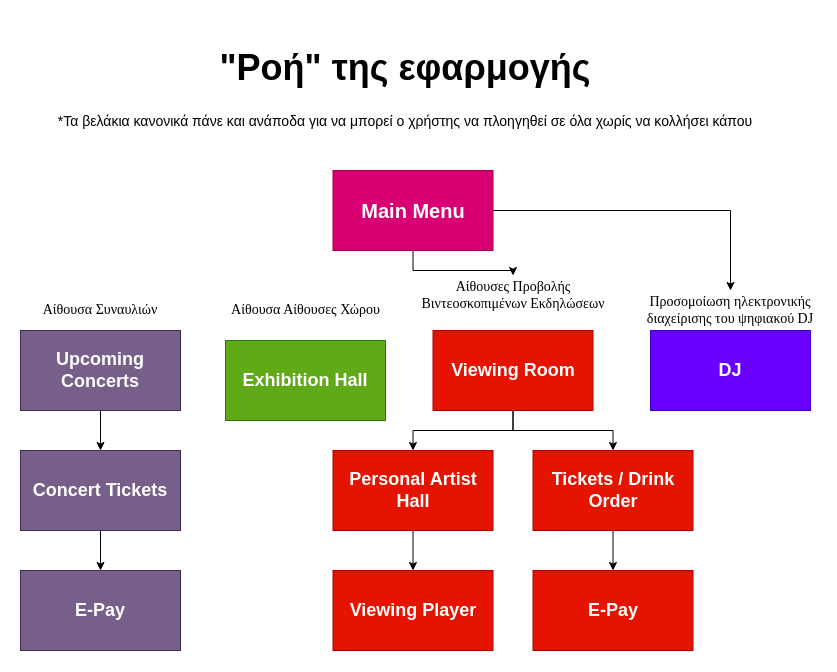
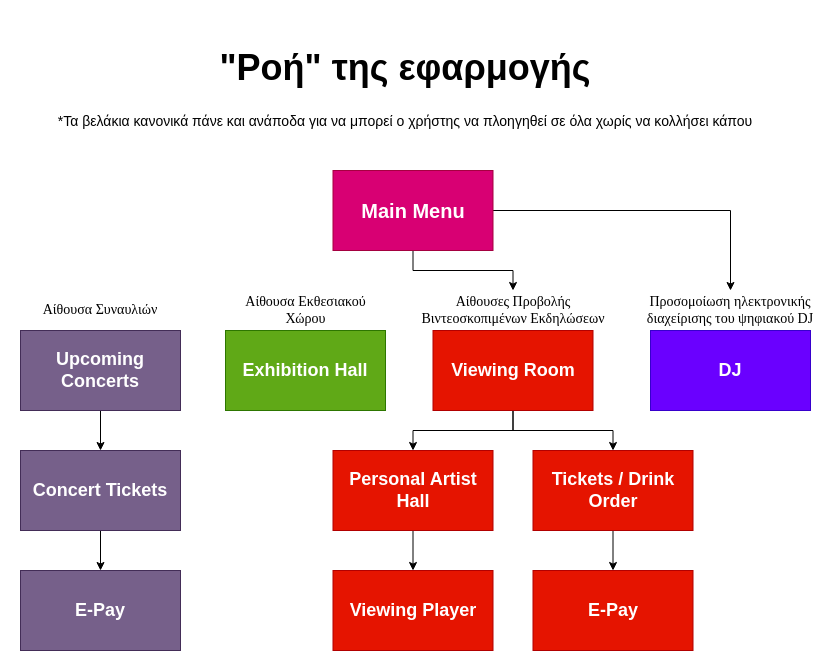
(513, 296) -> (513, 311)
(306, 311) -> (306, 311)
(306, 381) -> (306, 371)
